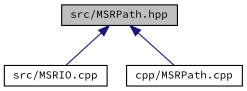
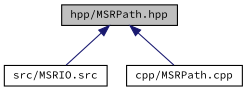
(120, 15) -> (120, 15)
(56, 76) -> (56, 76)
